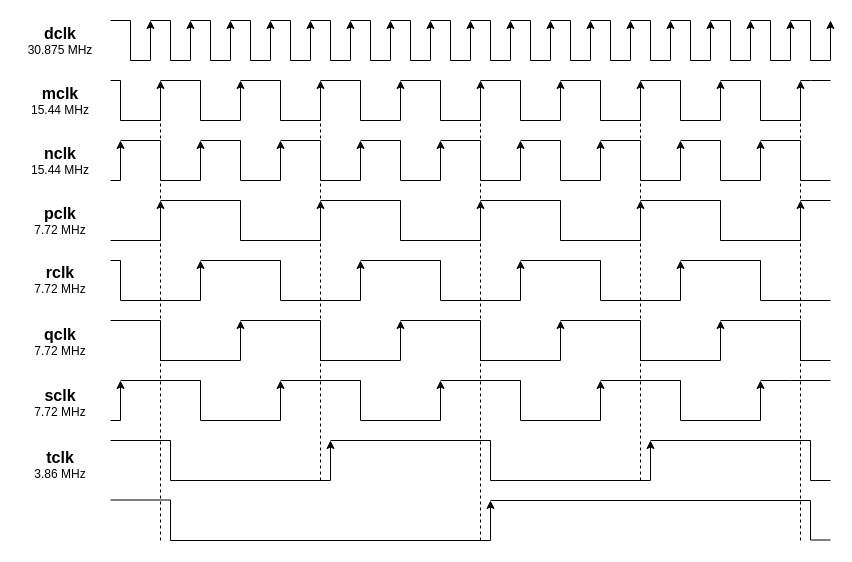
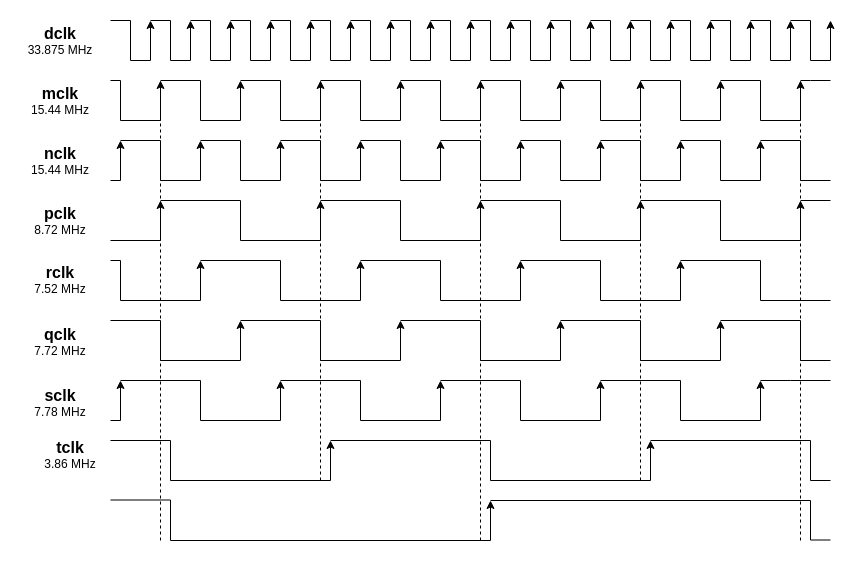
(61, 41) -> (61, 41)
(61, 221) -> (61, 221)
(61, 280) -> (61, 280)
(61, 403) -> (61, 403)
(61, 464) -> (71, 454)
